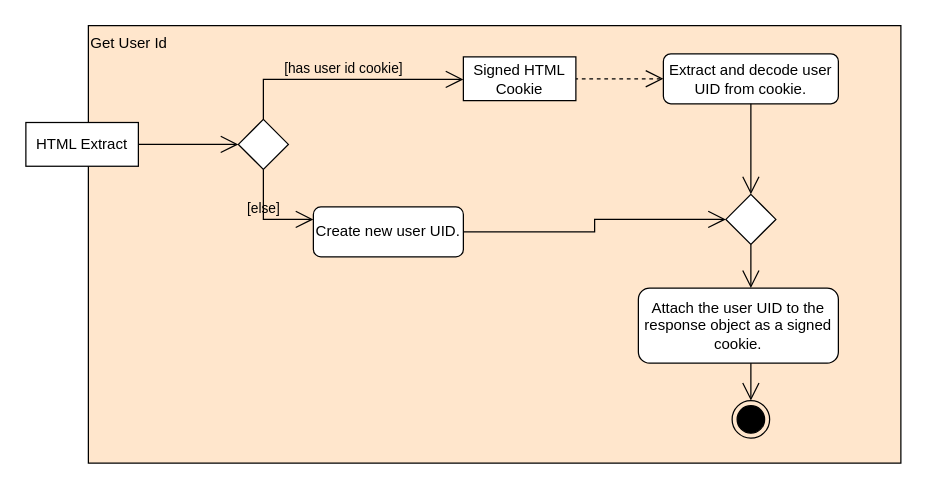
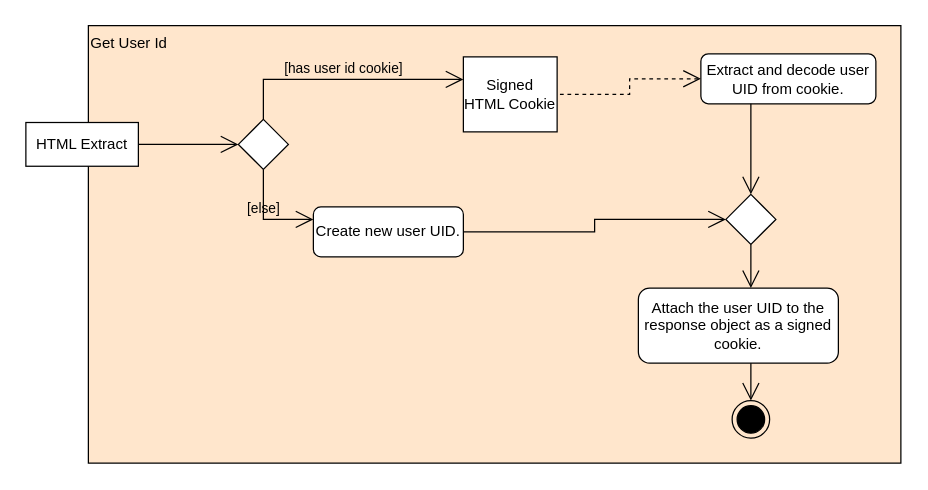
(519, 79) -> (510, 94)
(751, 79) -> (788, 79)
